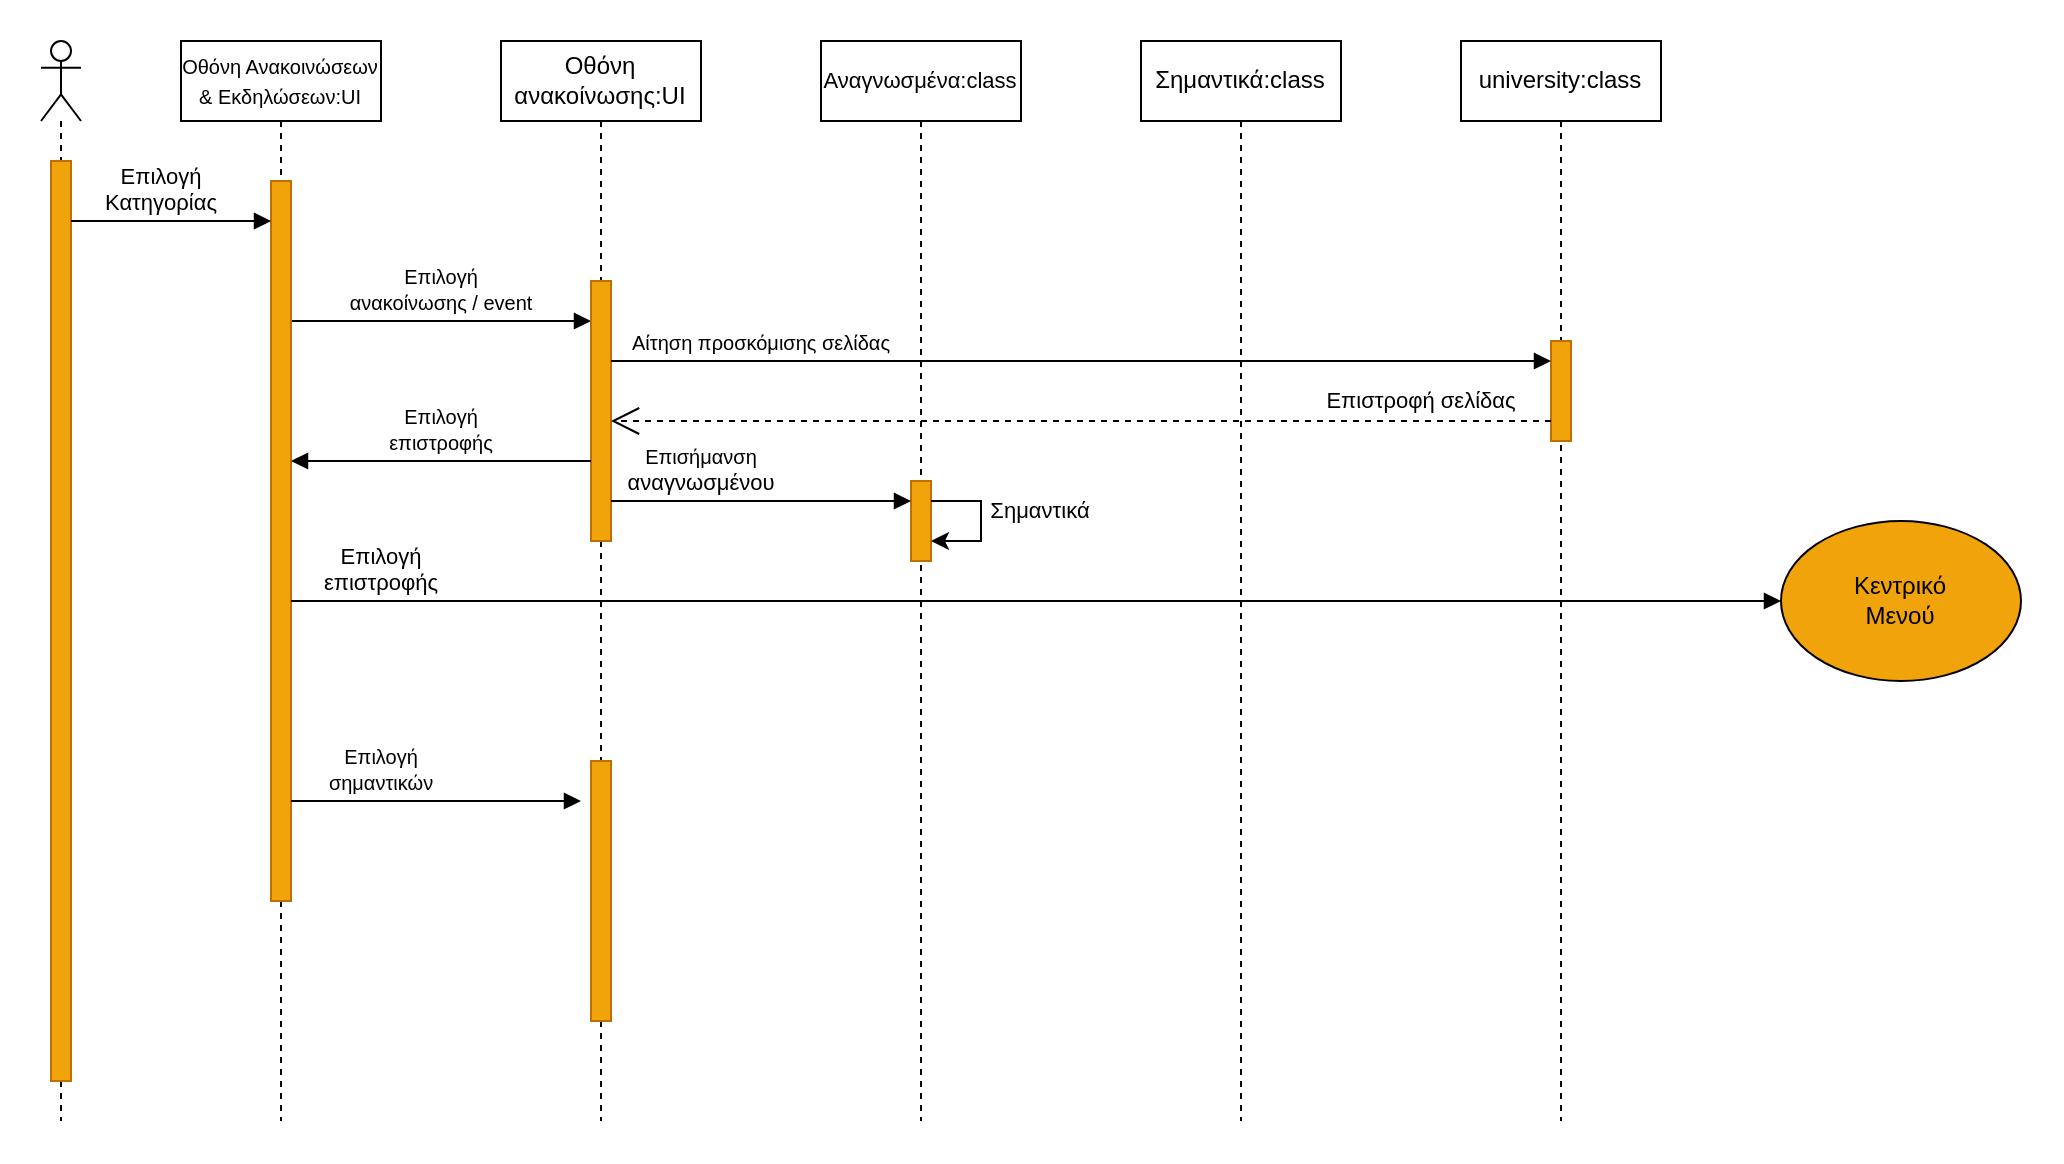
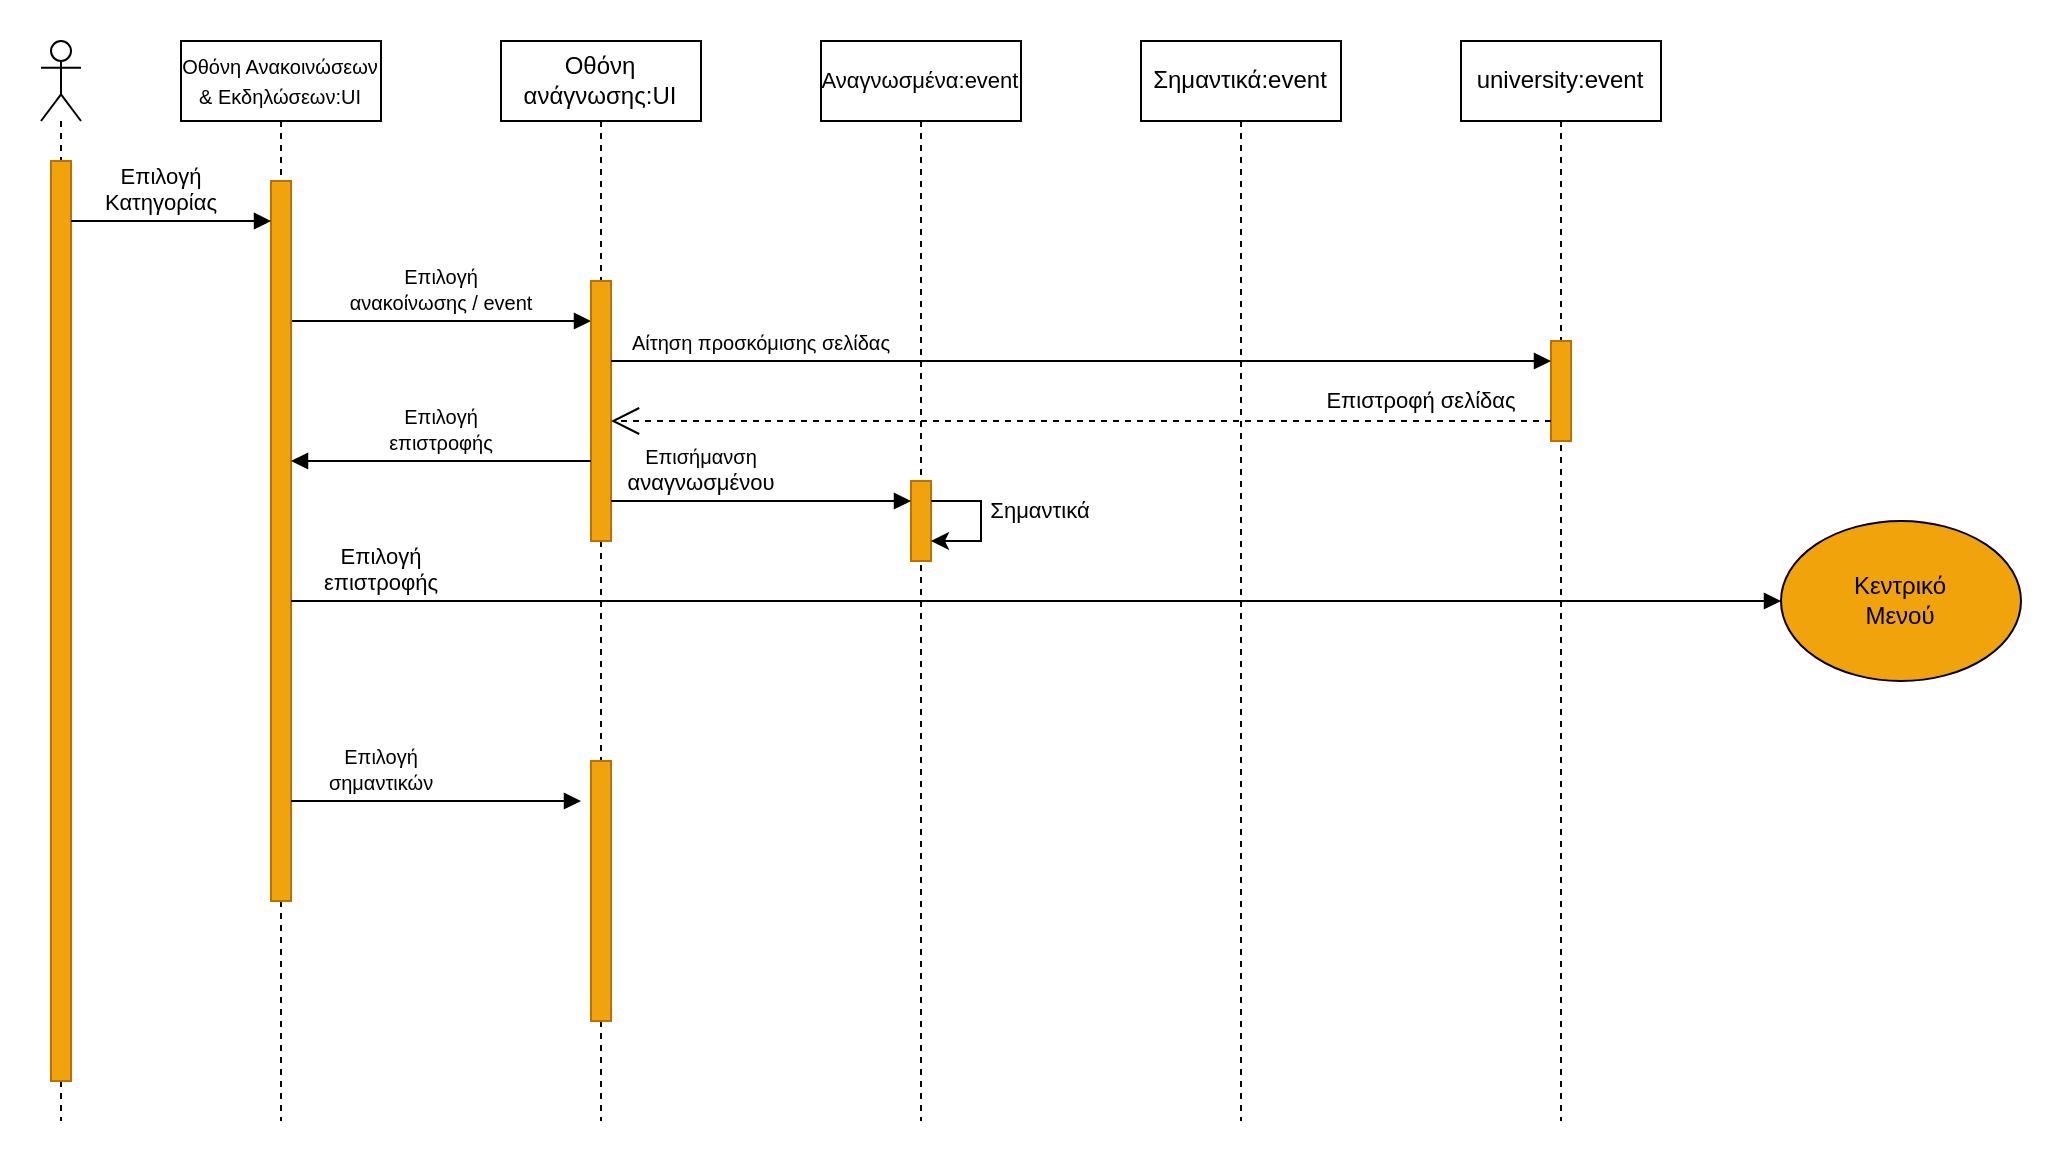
(601, 81) -> (601, 81)
(921, 81) -> (921, 81)
(1241, 81) -> (1241, 81)
(1561, 81) -> (1561, 81)
